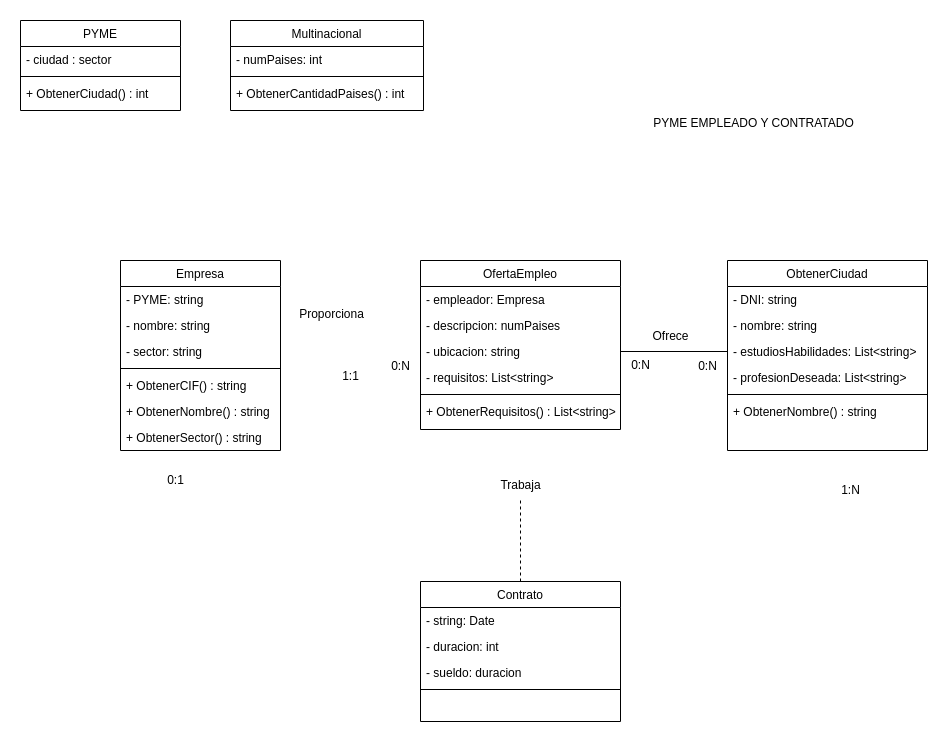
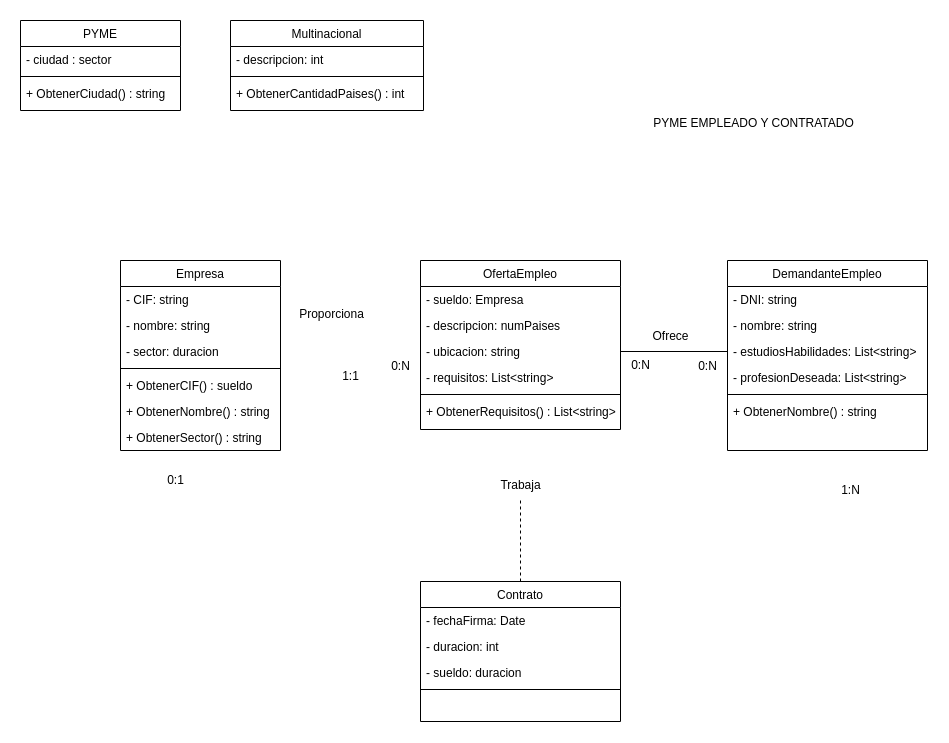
(282, 60) -> (287, 60)
(94, 94) -> (104, 94)
(827, 274) -> (827, 274)
(167, 300) -> (163, 300)
(487, 300) -> (477, 300)
(174, 352) -> (180, 352)
(195, 386) -> (195, 386)
(467, 621) -> (480, 621)
